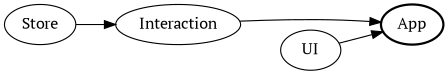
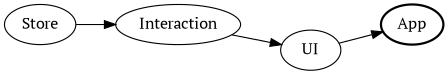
(305, 20) -> (251, 39)
